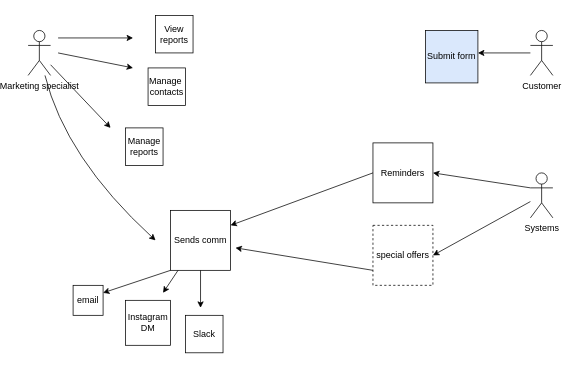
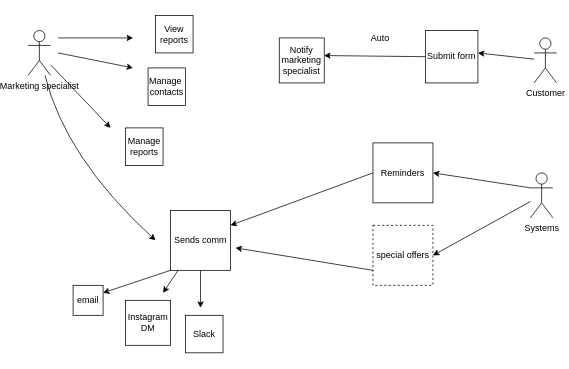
none -> (381, 38)
(542, 53) -> (546, 60)
none -> (402, 56)
(452, 57) -> (452, 57)
none -> (302, 60)
